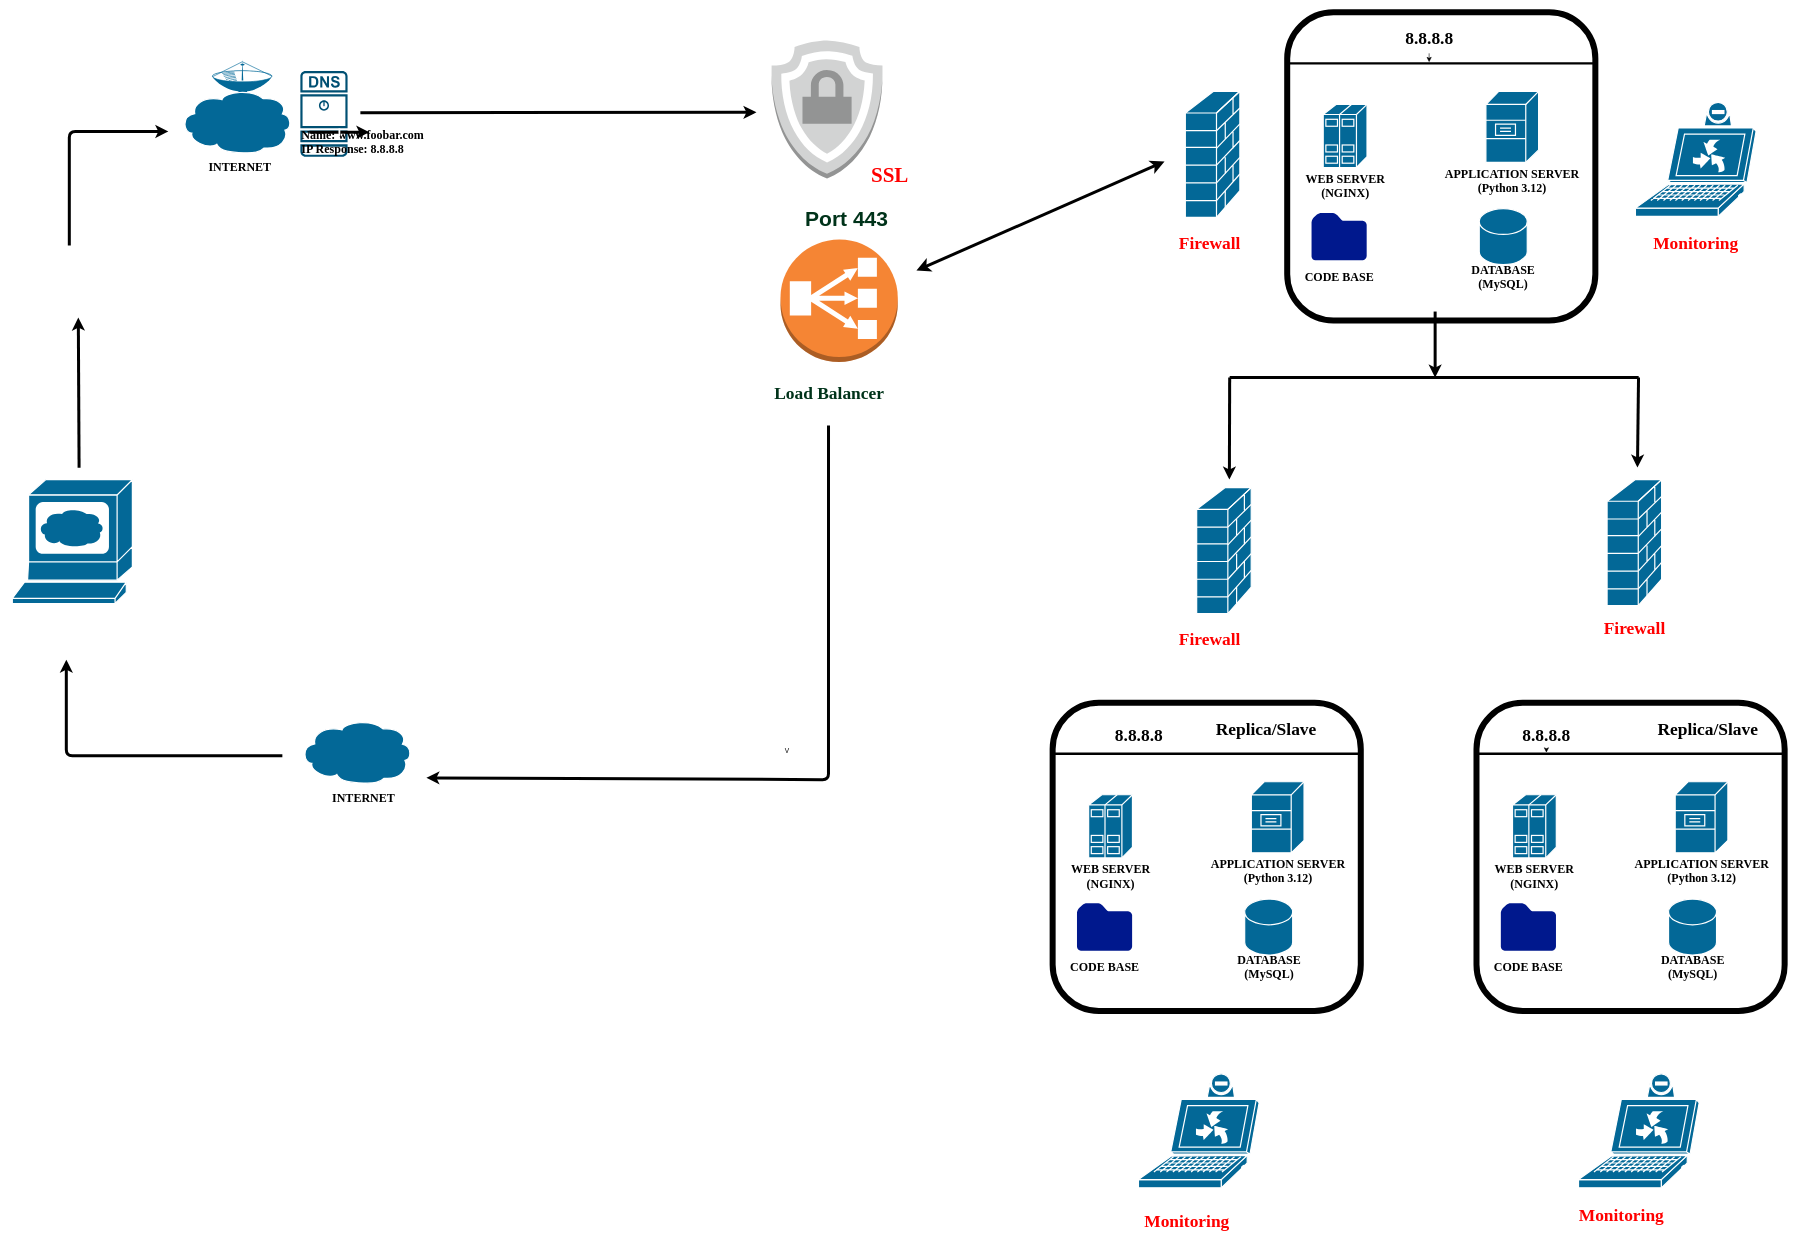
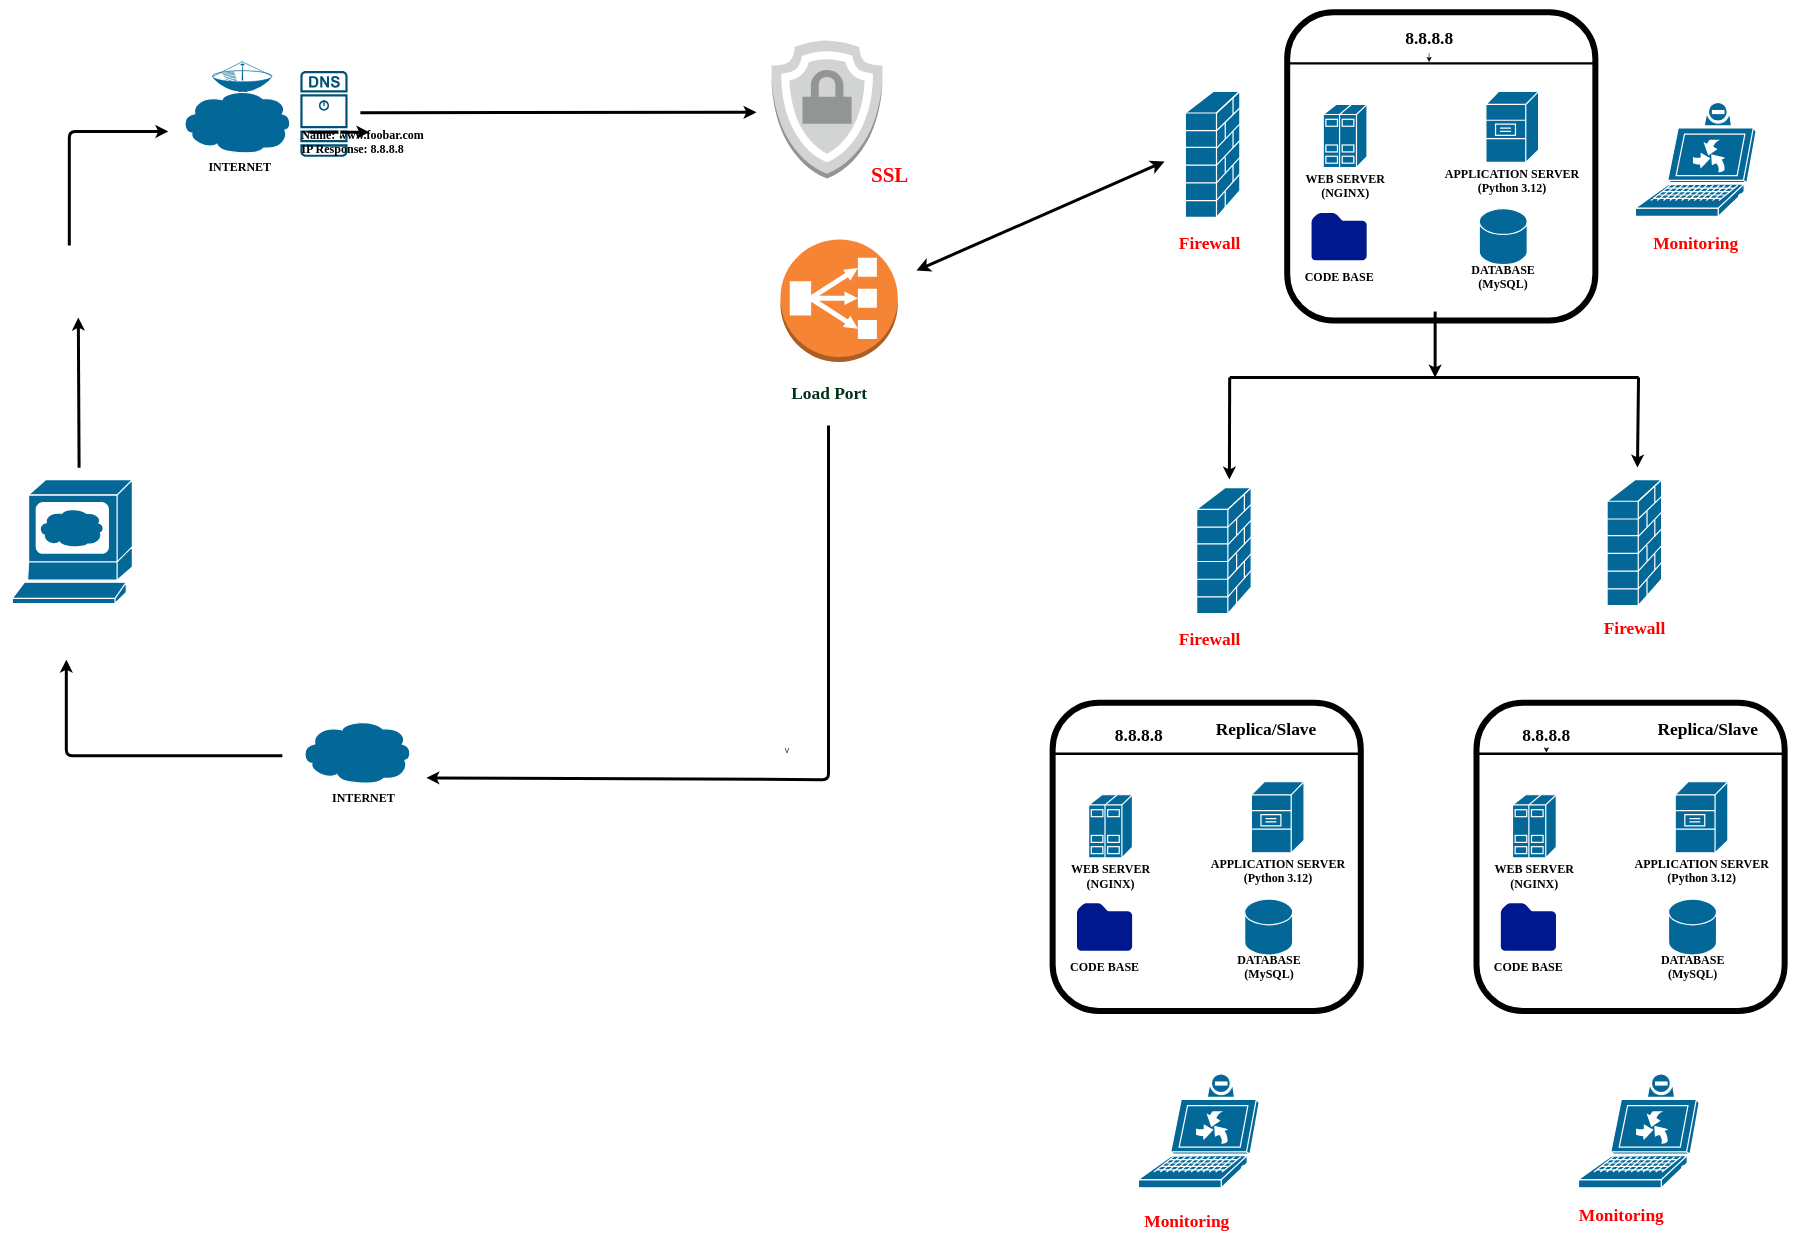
(846, 218) -> none
(829, 393) -> (829, 393)
